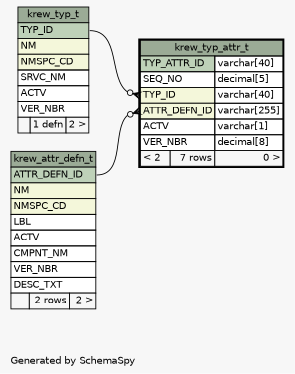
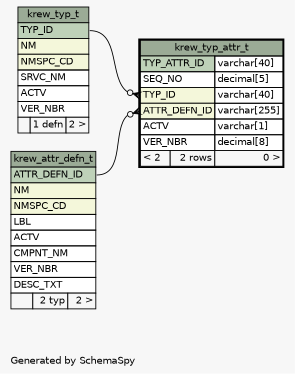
(196, 158) -> (196, 158)
(51, 301) -> (52, 301)
